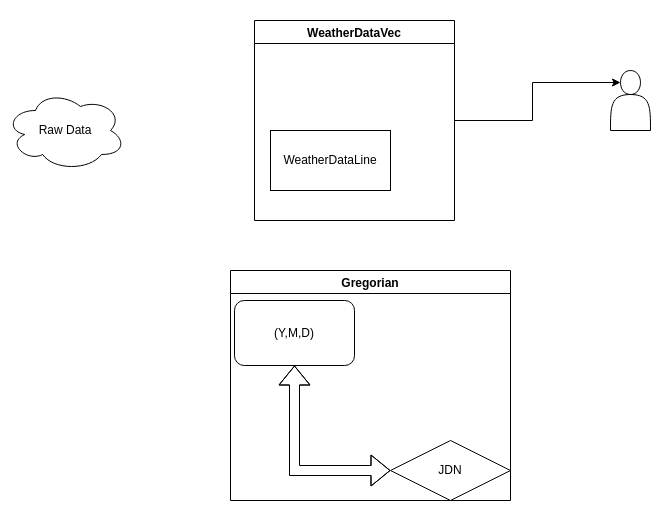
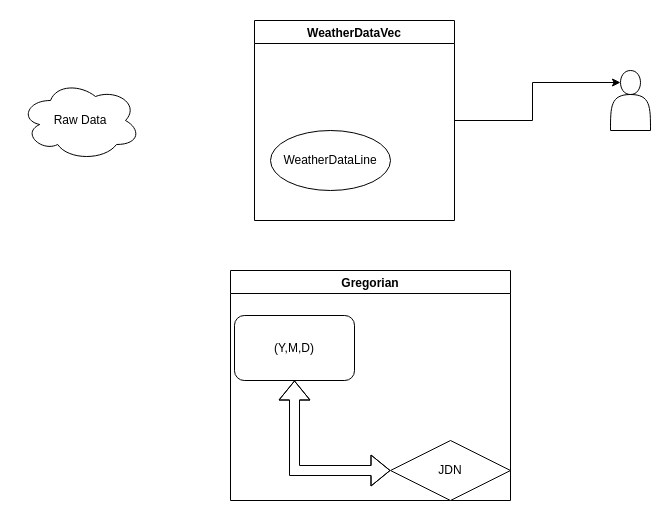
(66, 131) -> (81, 121)
(331, 161) -> (331, 161)
(295, 333) -> (295, 348)
